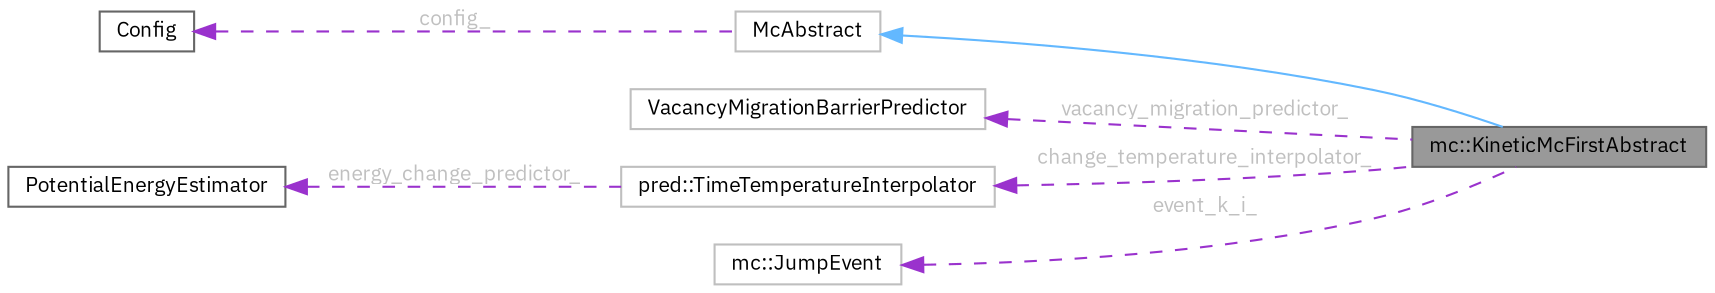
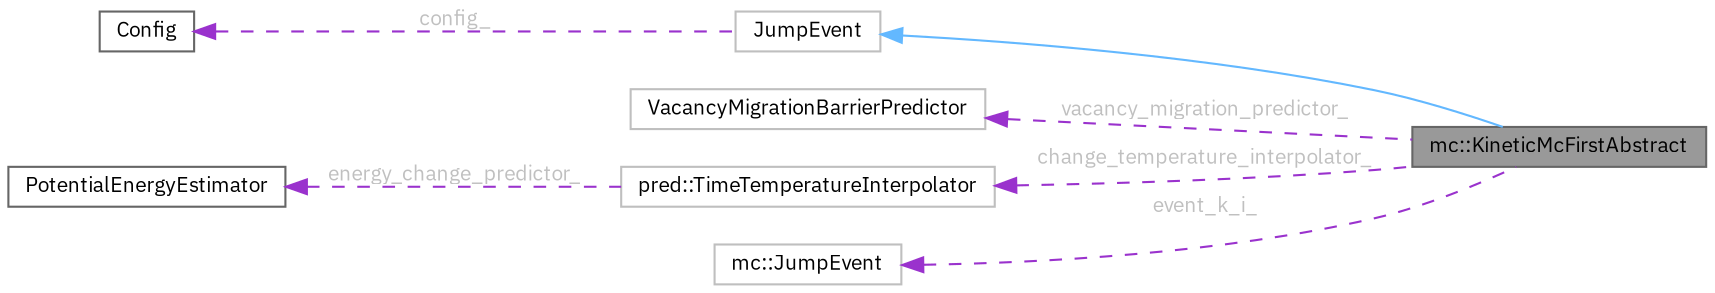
(808, 31) -> (808, 31)
